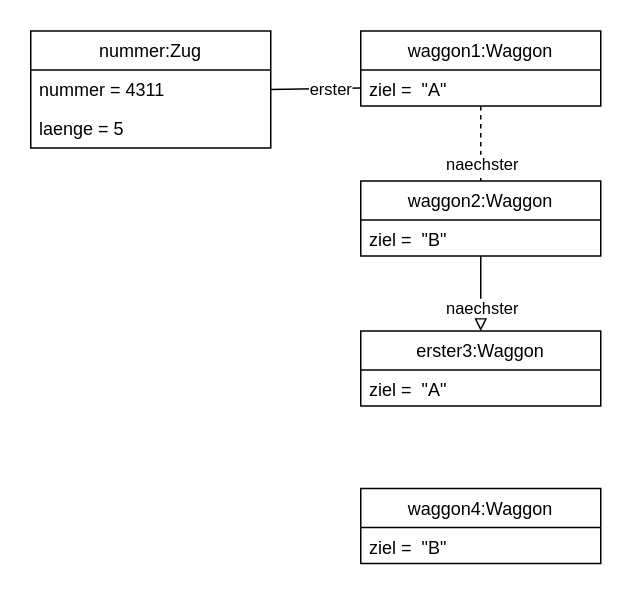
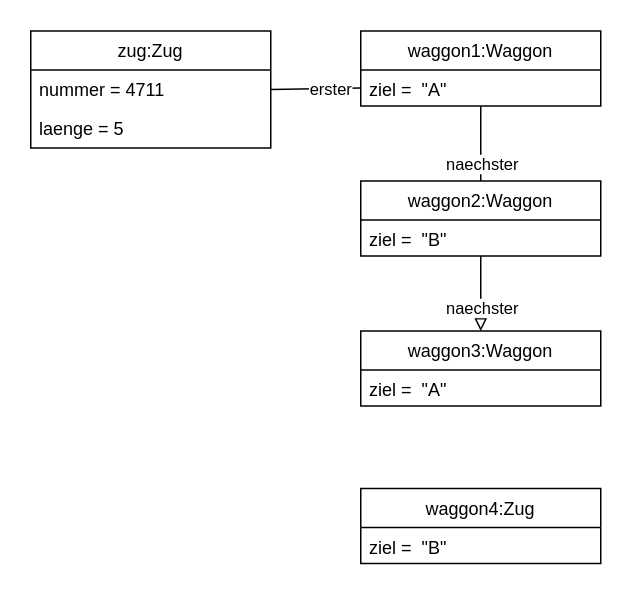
(150, 51) -> (150, 51)
(100, 90) -> (100, 90)
(481, 130) -> (481, 130)
(480, 351) -> (480, 351)
(480, 509) -> (480, 509)
